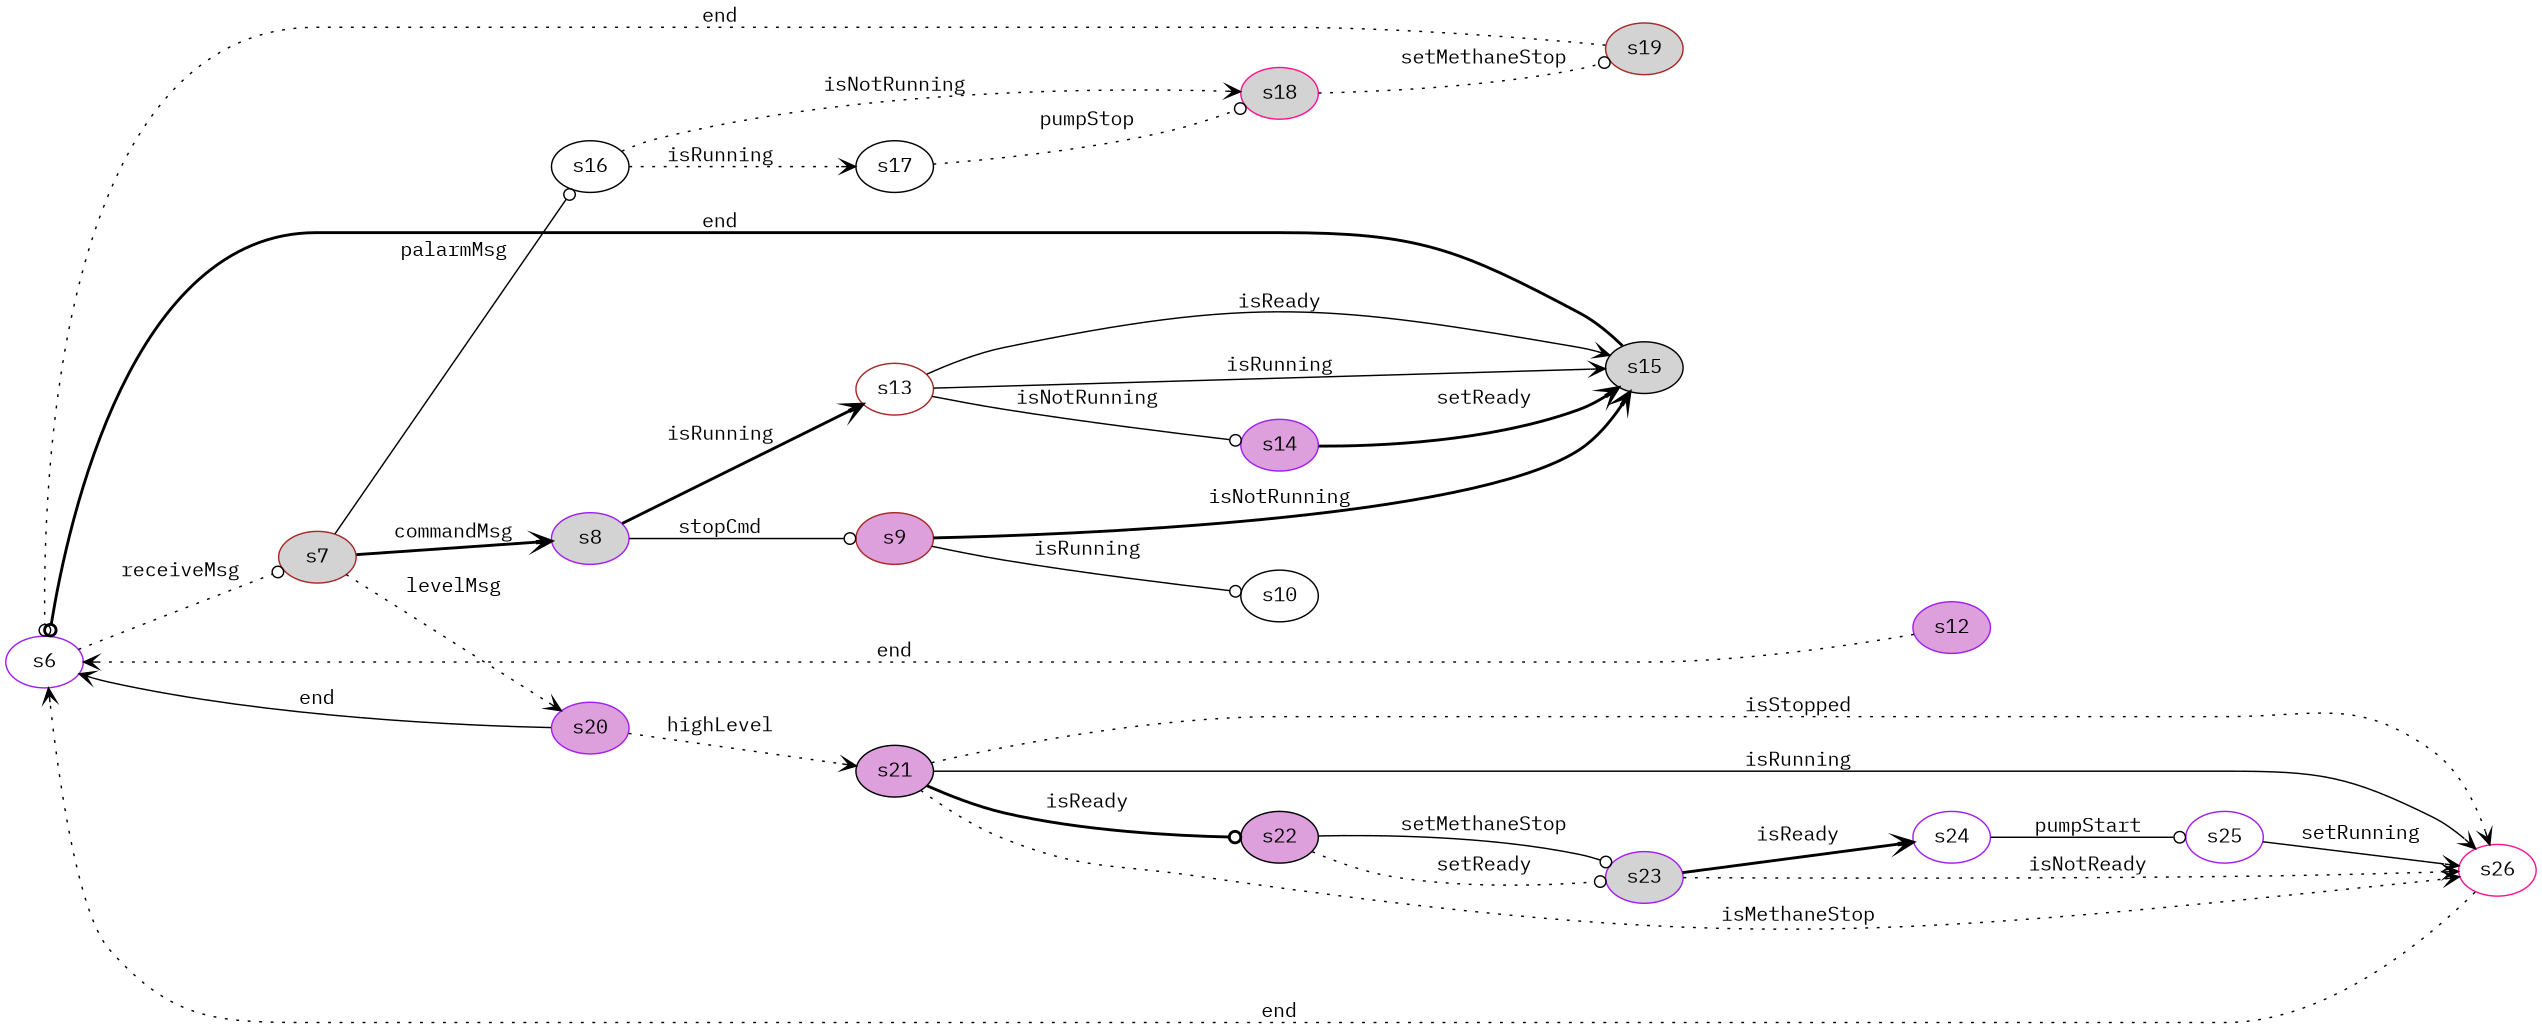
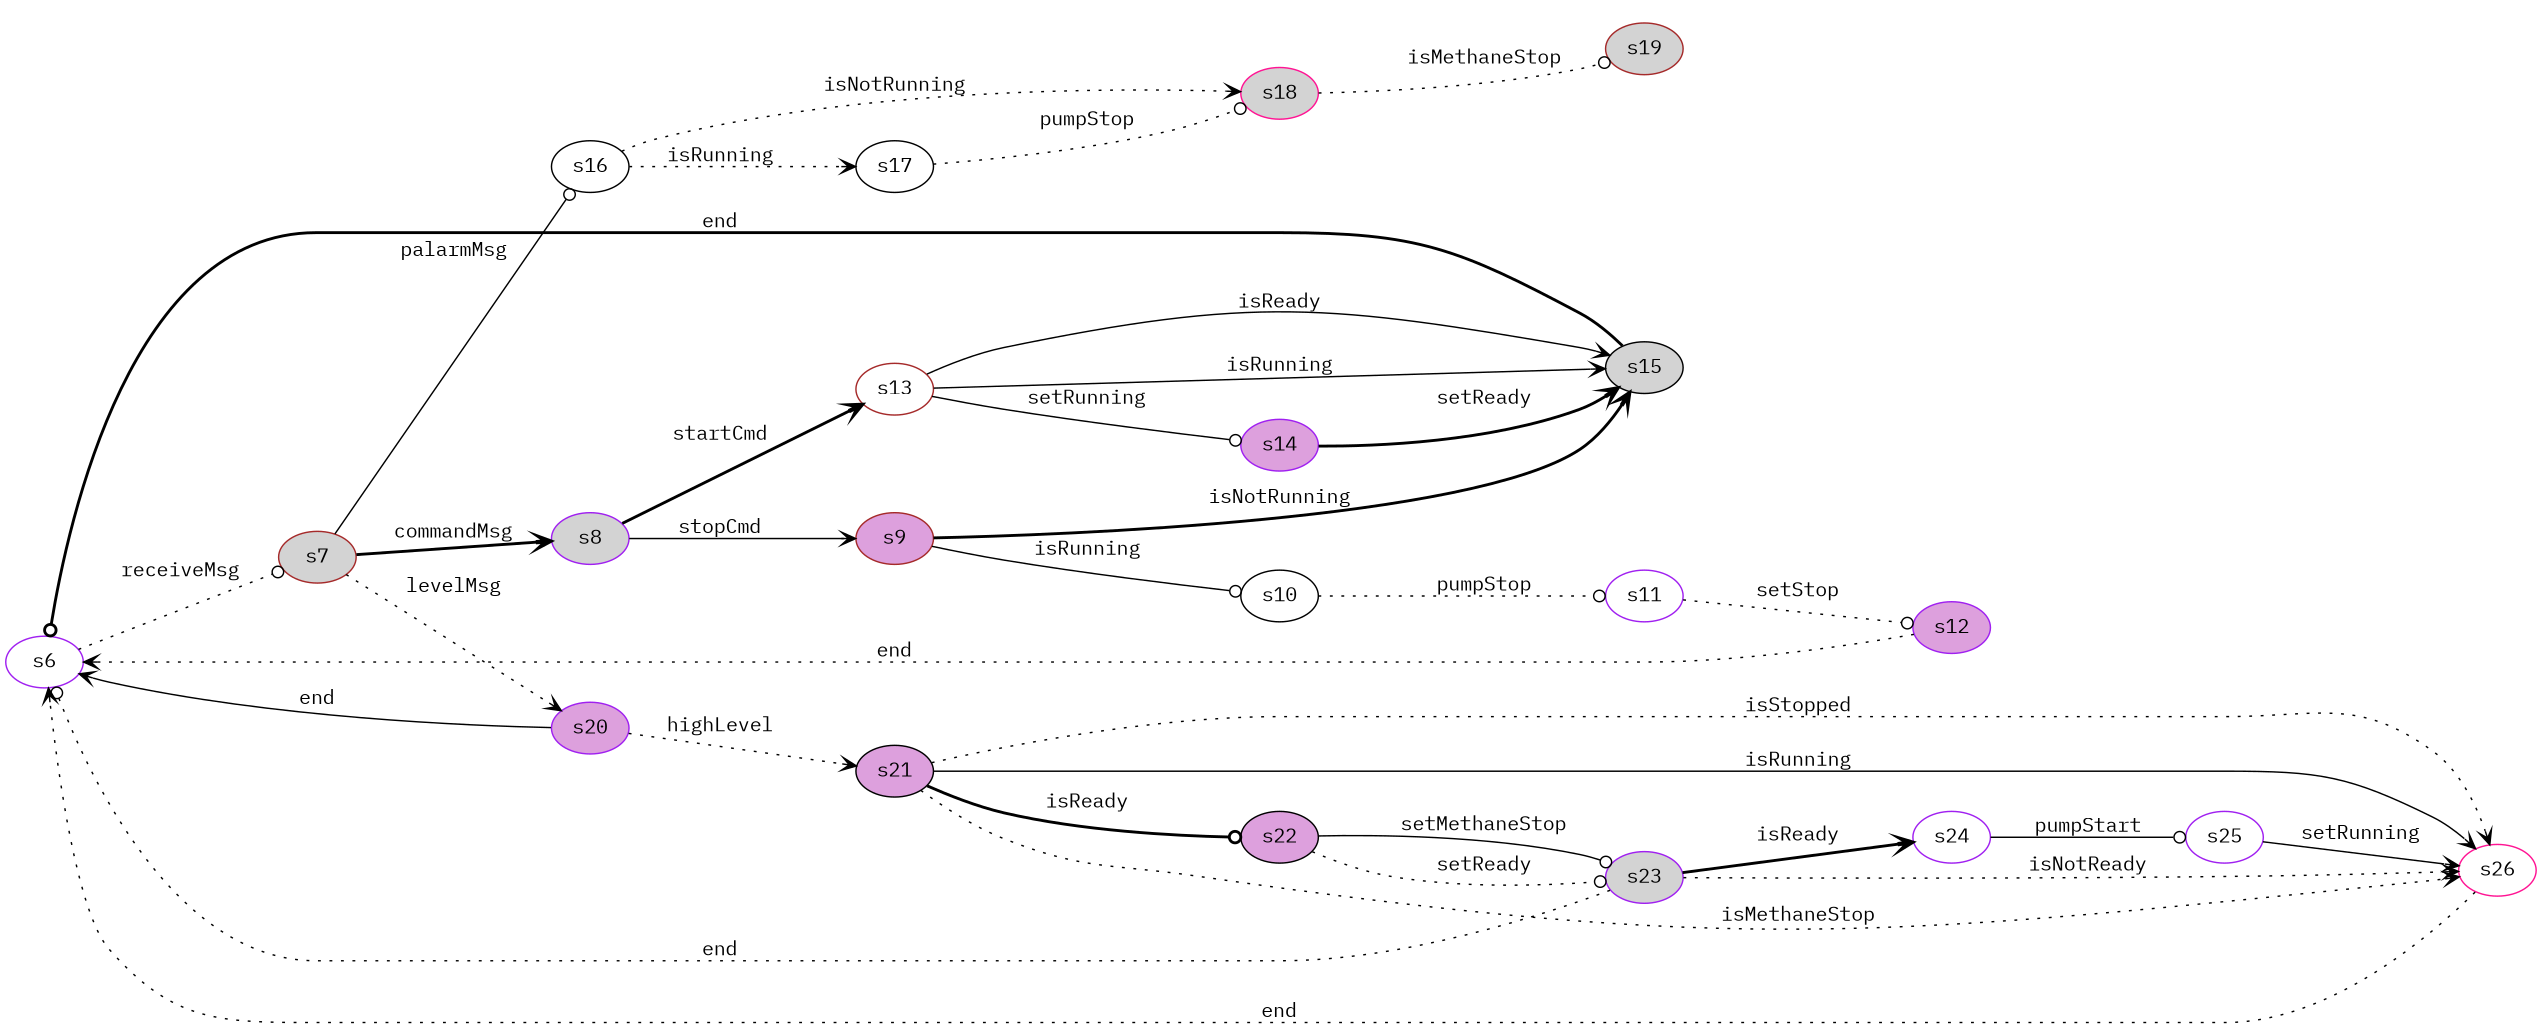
(601, 27) -> (774, 961)
(1484, 58) -> (1484, 58)
(1087, 399) -> (1087, 399)
(720, 434) -> (720, 434)
(737, 539) -> (737, 539)
none -> (1644, 596)
